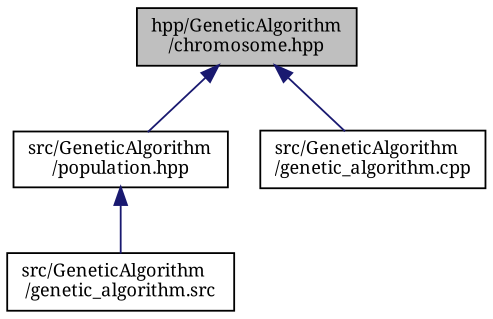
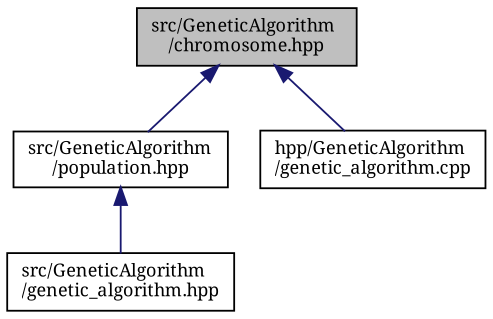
(247, 37) -> (247, 37)
(373, 159) -> (373, 159)
(121, 282) -> (121, 282)
